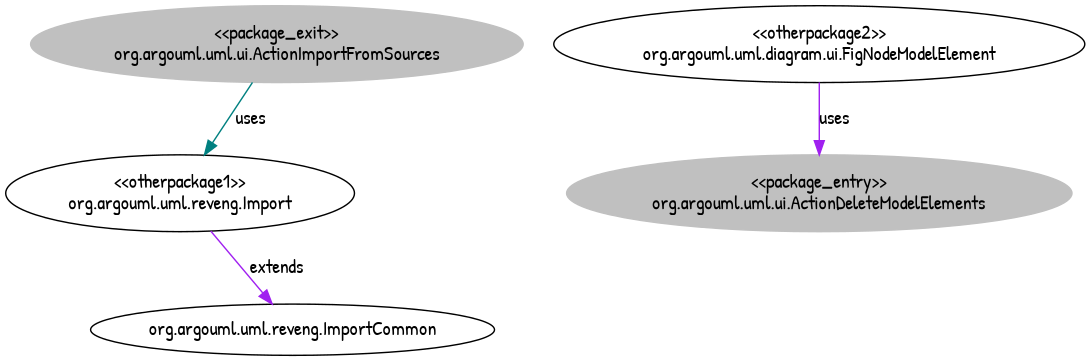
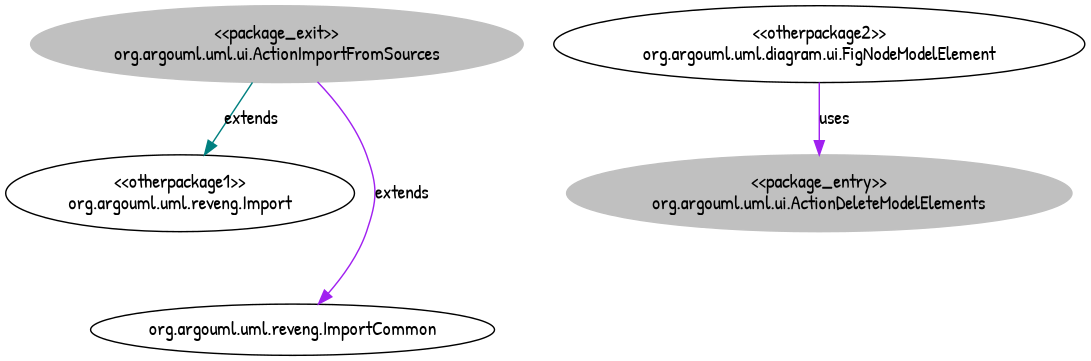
(251, 119) -> (251, 119)
(237, 262) -> (375, 186)
